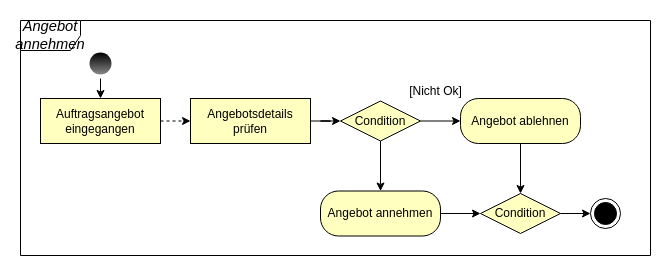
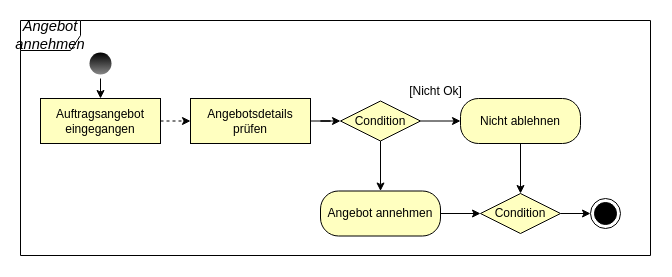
(521, 122) -> (521, 122)
